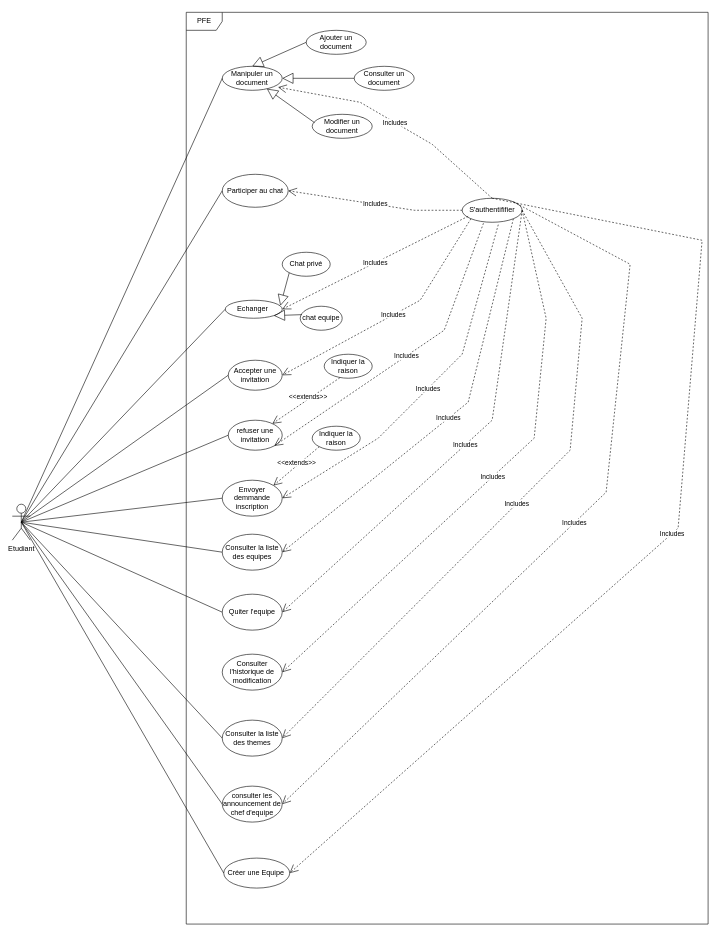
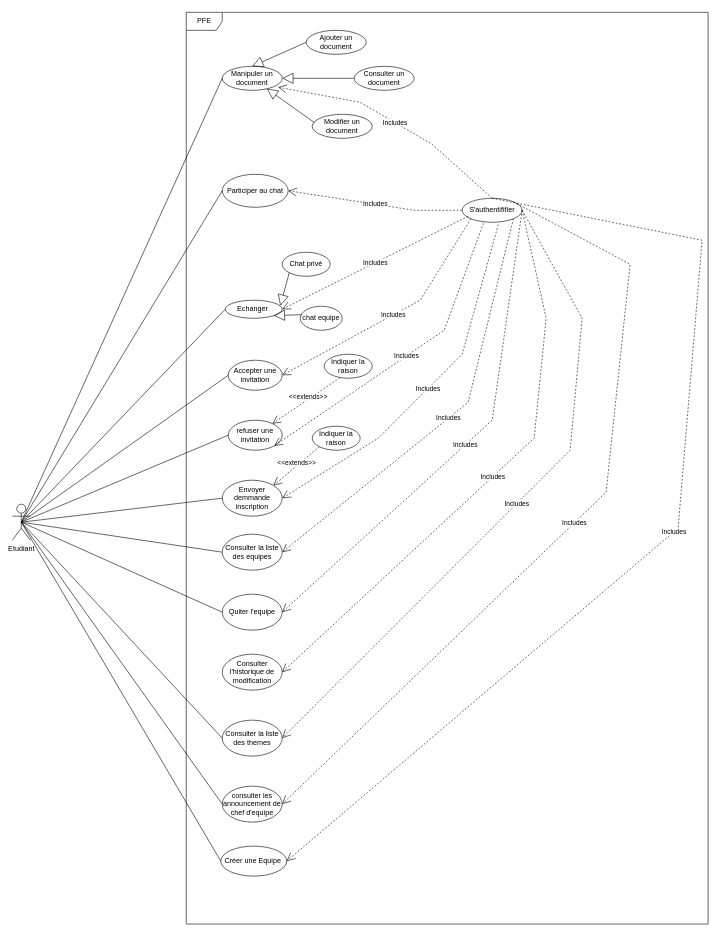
(257, 873) -> (254, 861)
